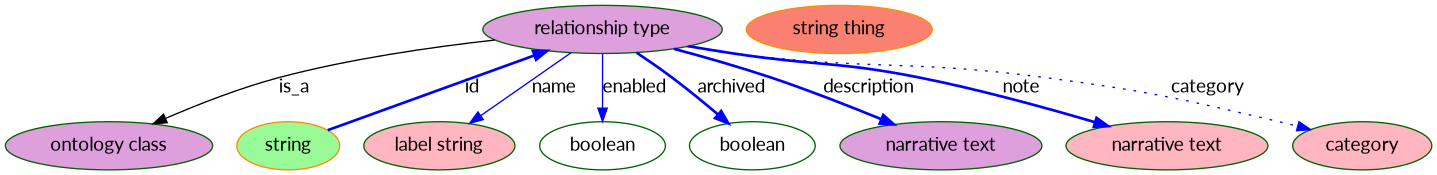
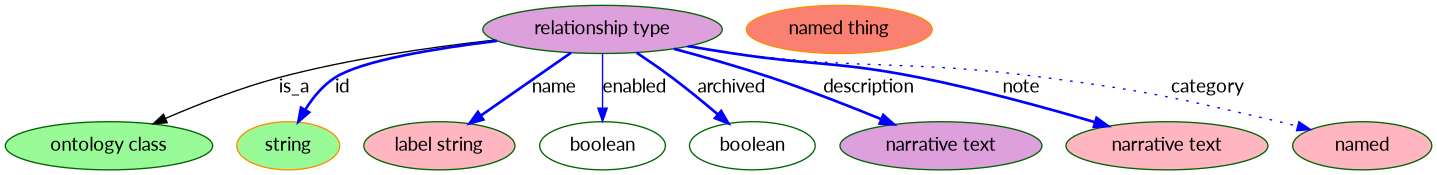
(839, 29) -> (839, 29)
(526, 84) -> (526, 84)
(431, 93) -> (352, 70)
(109, 146) -> (109, 146)
(1362, 146) -> (1362, 146)
